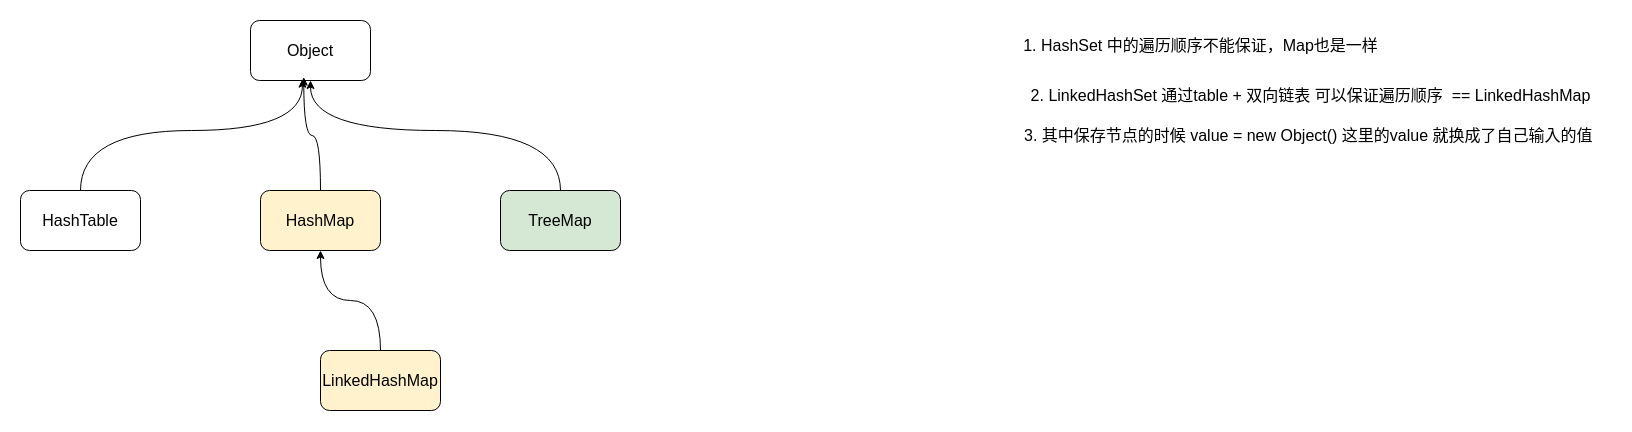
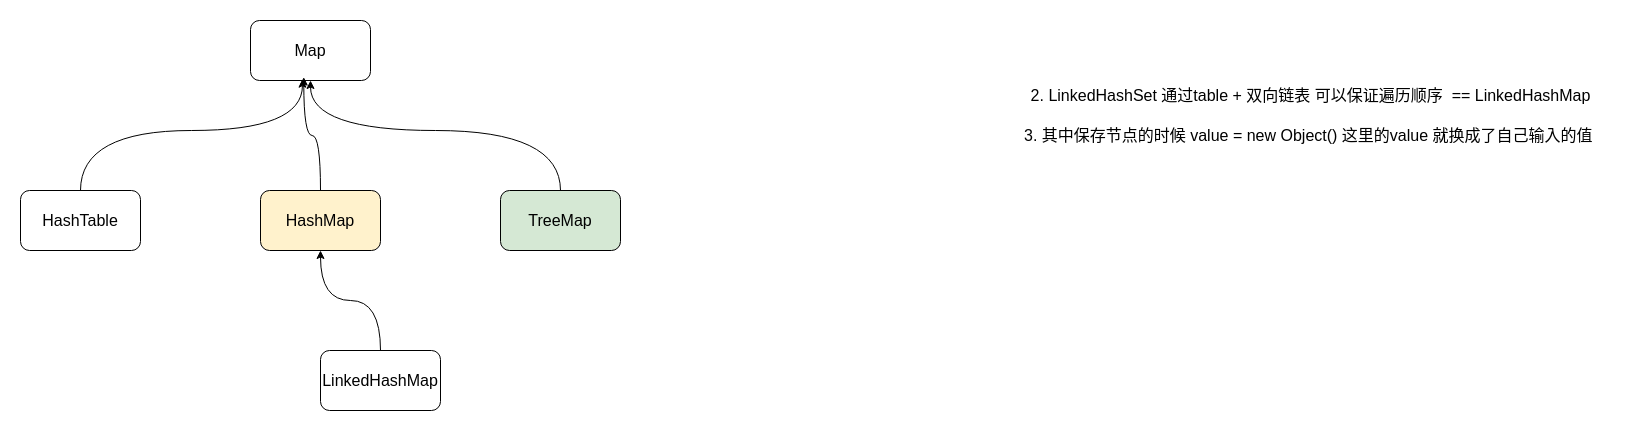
(1201, 46) -> none
(311, 51) -> (311, 51)
(381, 381) -> (381, 381)
